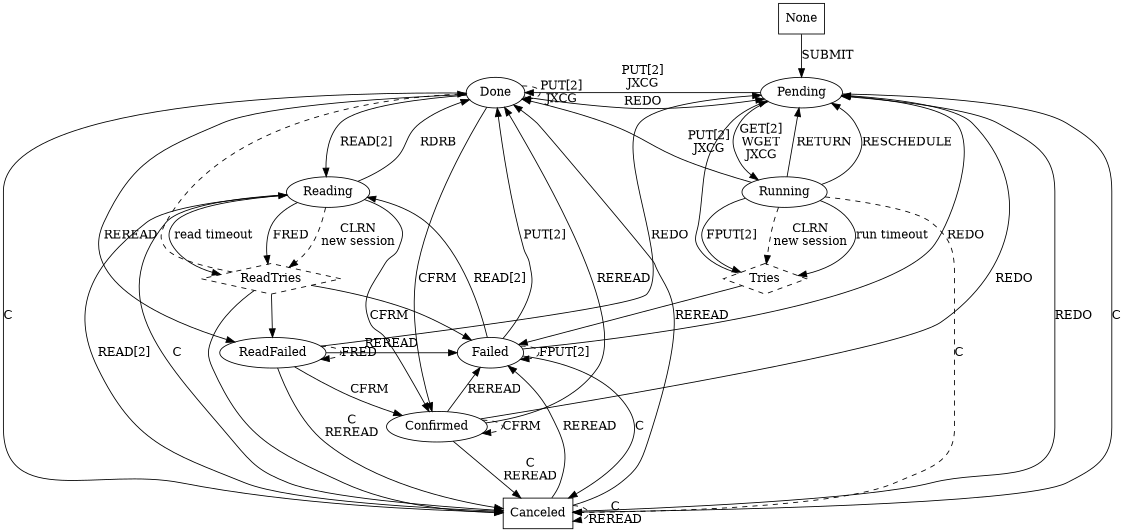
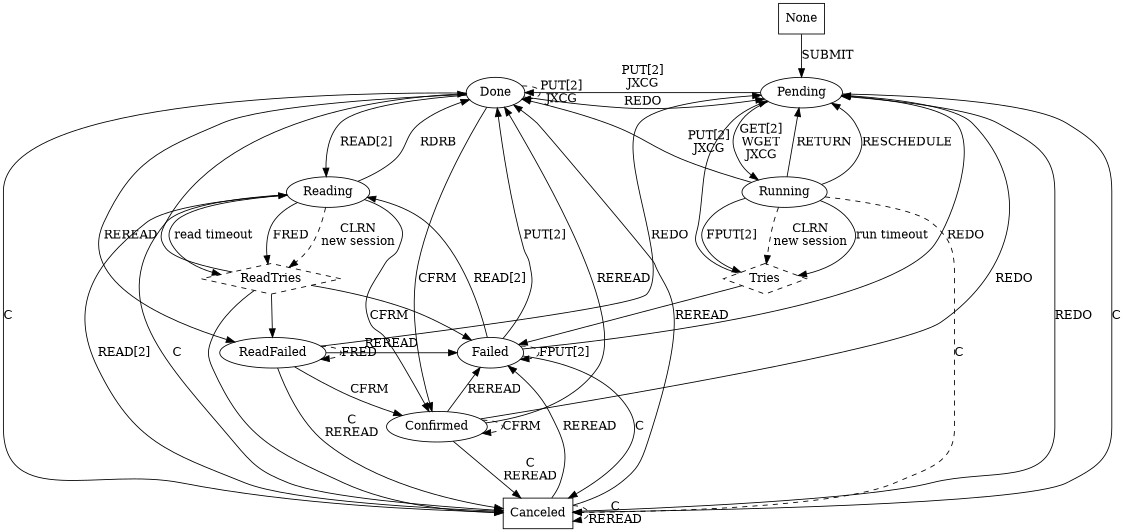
(250, 145) -> (250, 145)
